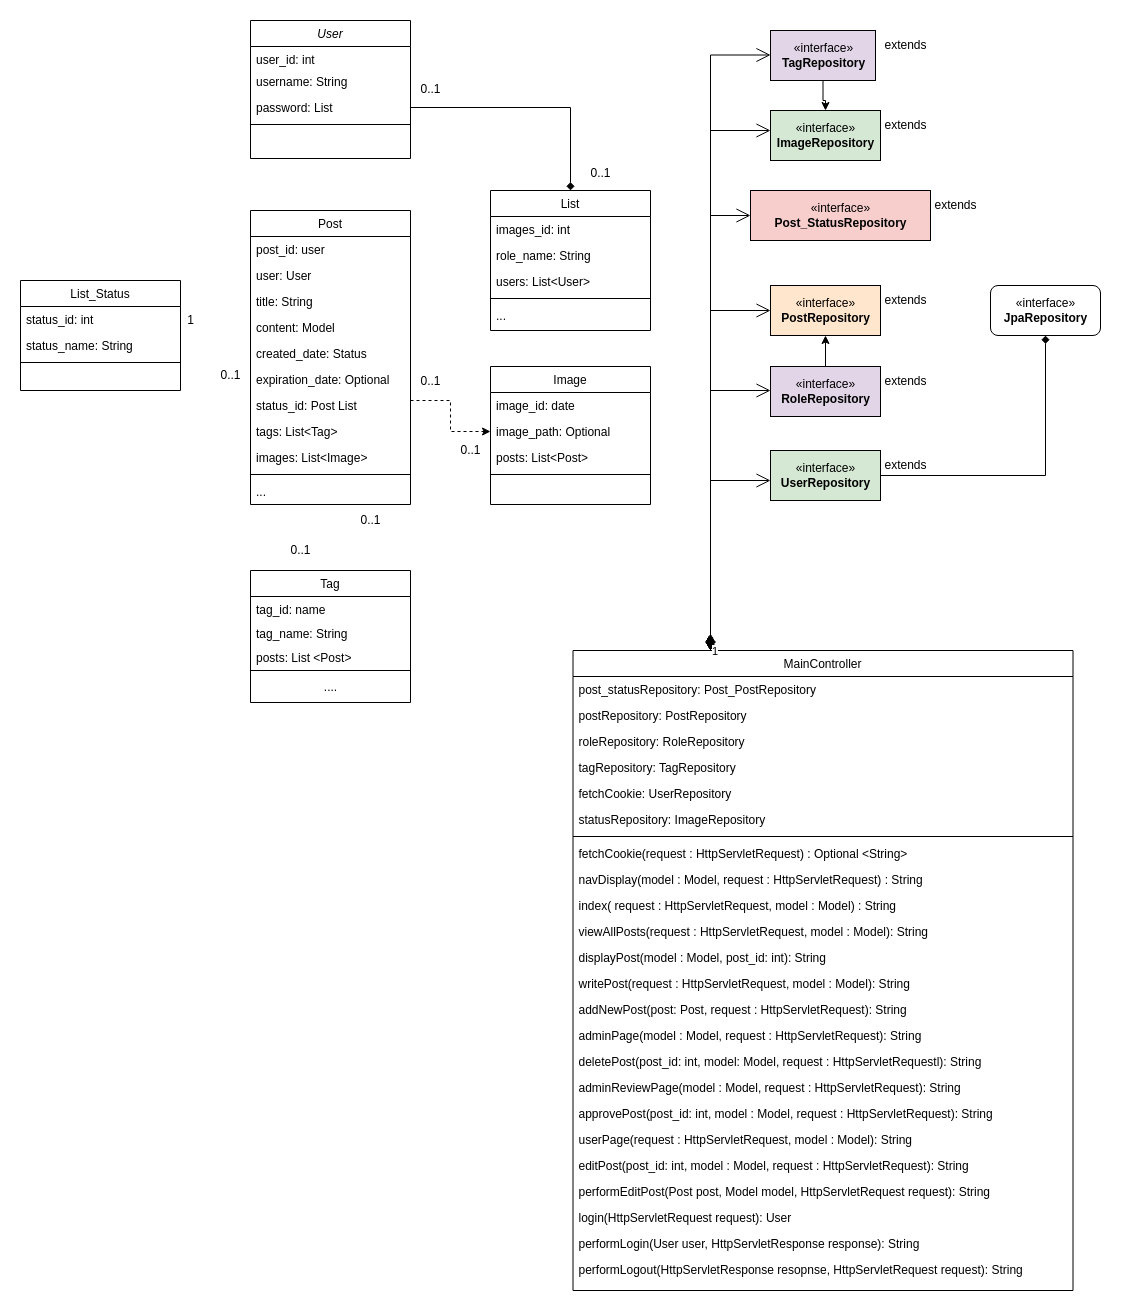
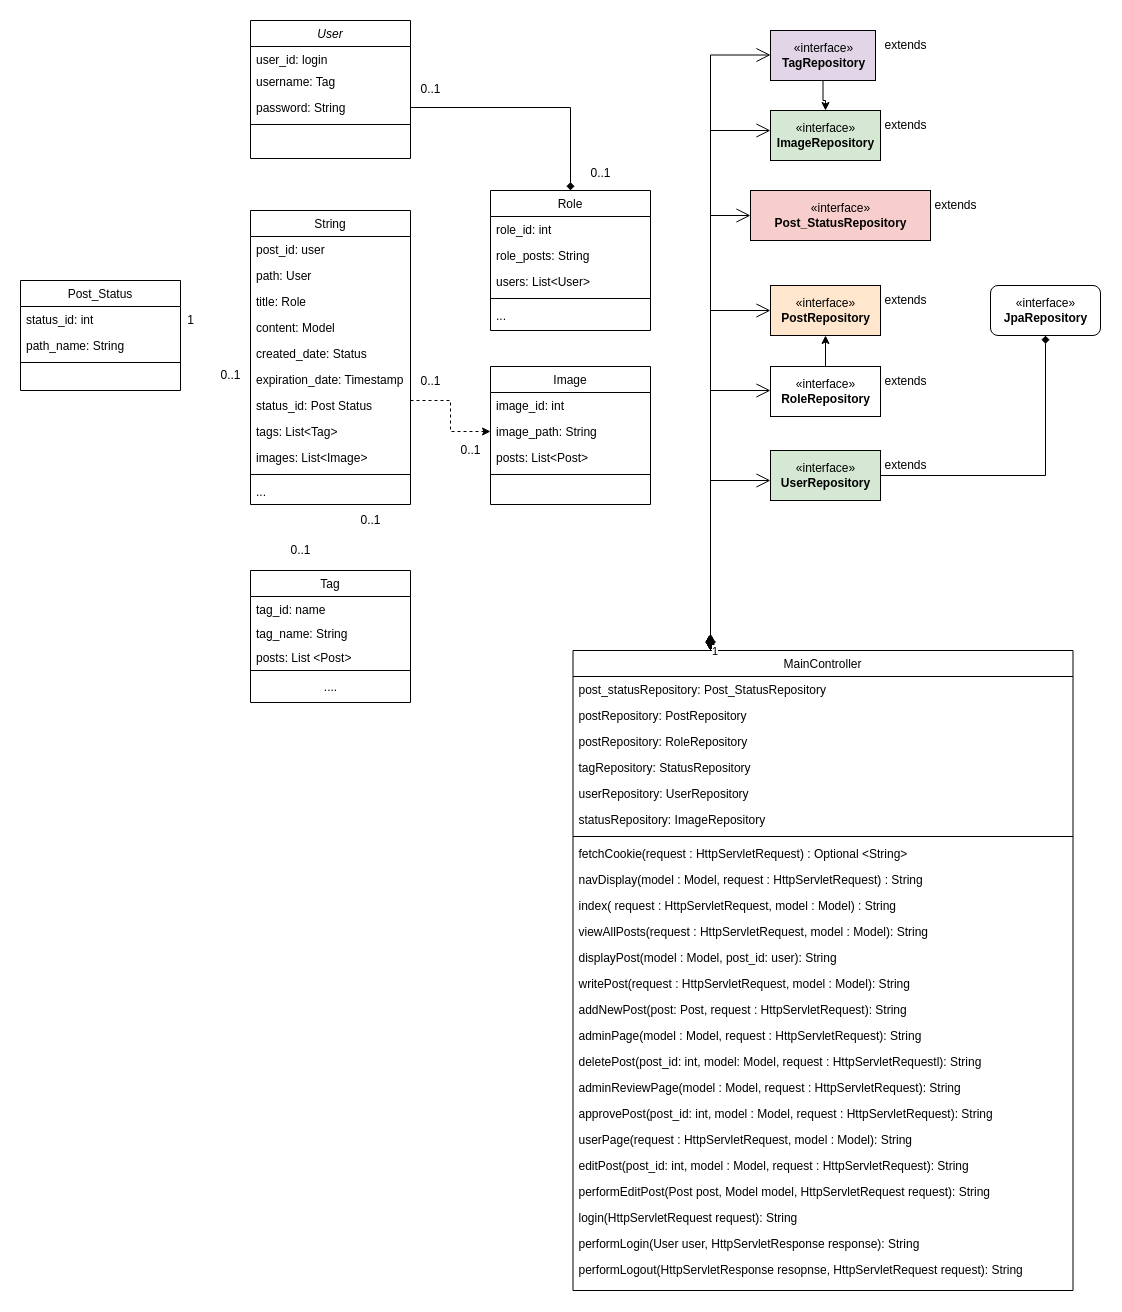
(290, 60) -> (295, 60)
(305, 82) -> (297, 82)
(298, 108) -> (305, 108)
(570, 204) -> (570, 204)
(330, 224) -> (330, 224)
(535, 230) -> (529, 230)
(547, 256) -> (550, 256)
(286, 276) -> (286, 276)
(100, 294) -> (100, 294)
(292, 302) -> (285, 302)
(85, 346) -> (78, 346)
(331, 380) -> (336, 380)
(826, 392) -> (826, 392)
(315, 406) -> (324, 406)
(537, 406) -> (532, 406)
(555, 432) -> (550, 432)
(713, 690) -> (720, 690)
(670, 742) -> (672, 742)
(666, 768) -> (676, 768)
(663, 794) -> (673, 794)
(715, 958) -> (720, 958)
(700, 1218) -> (705, 1218)
